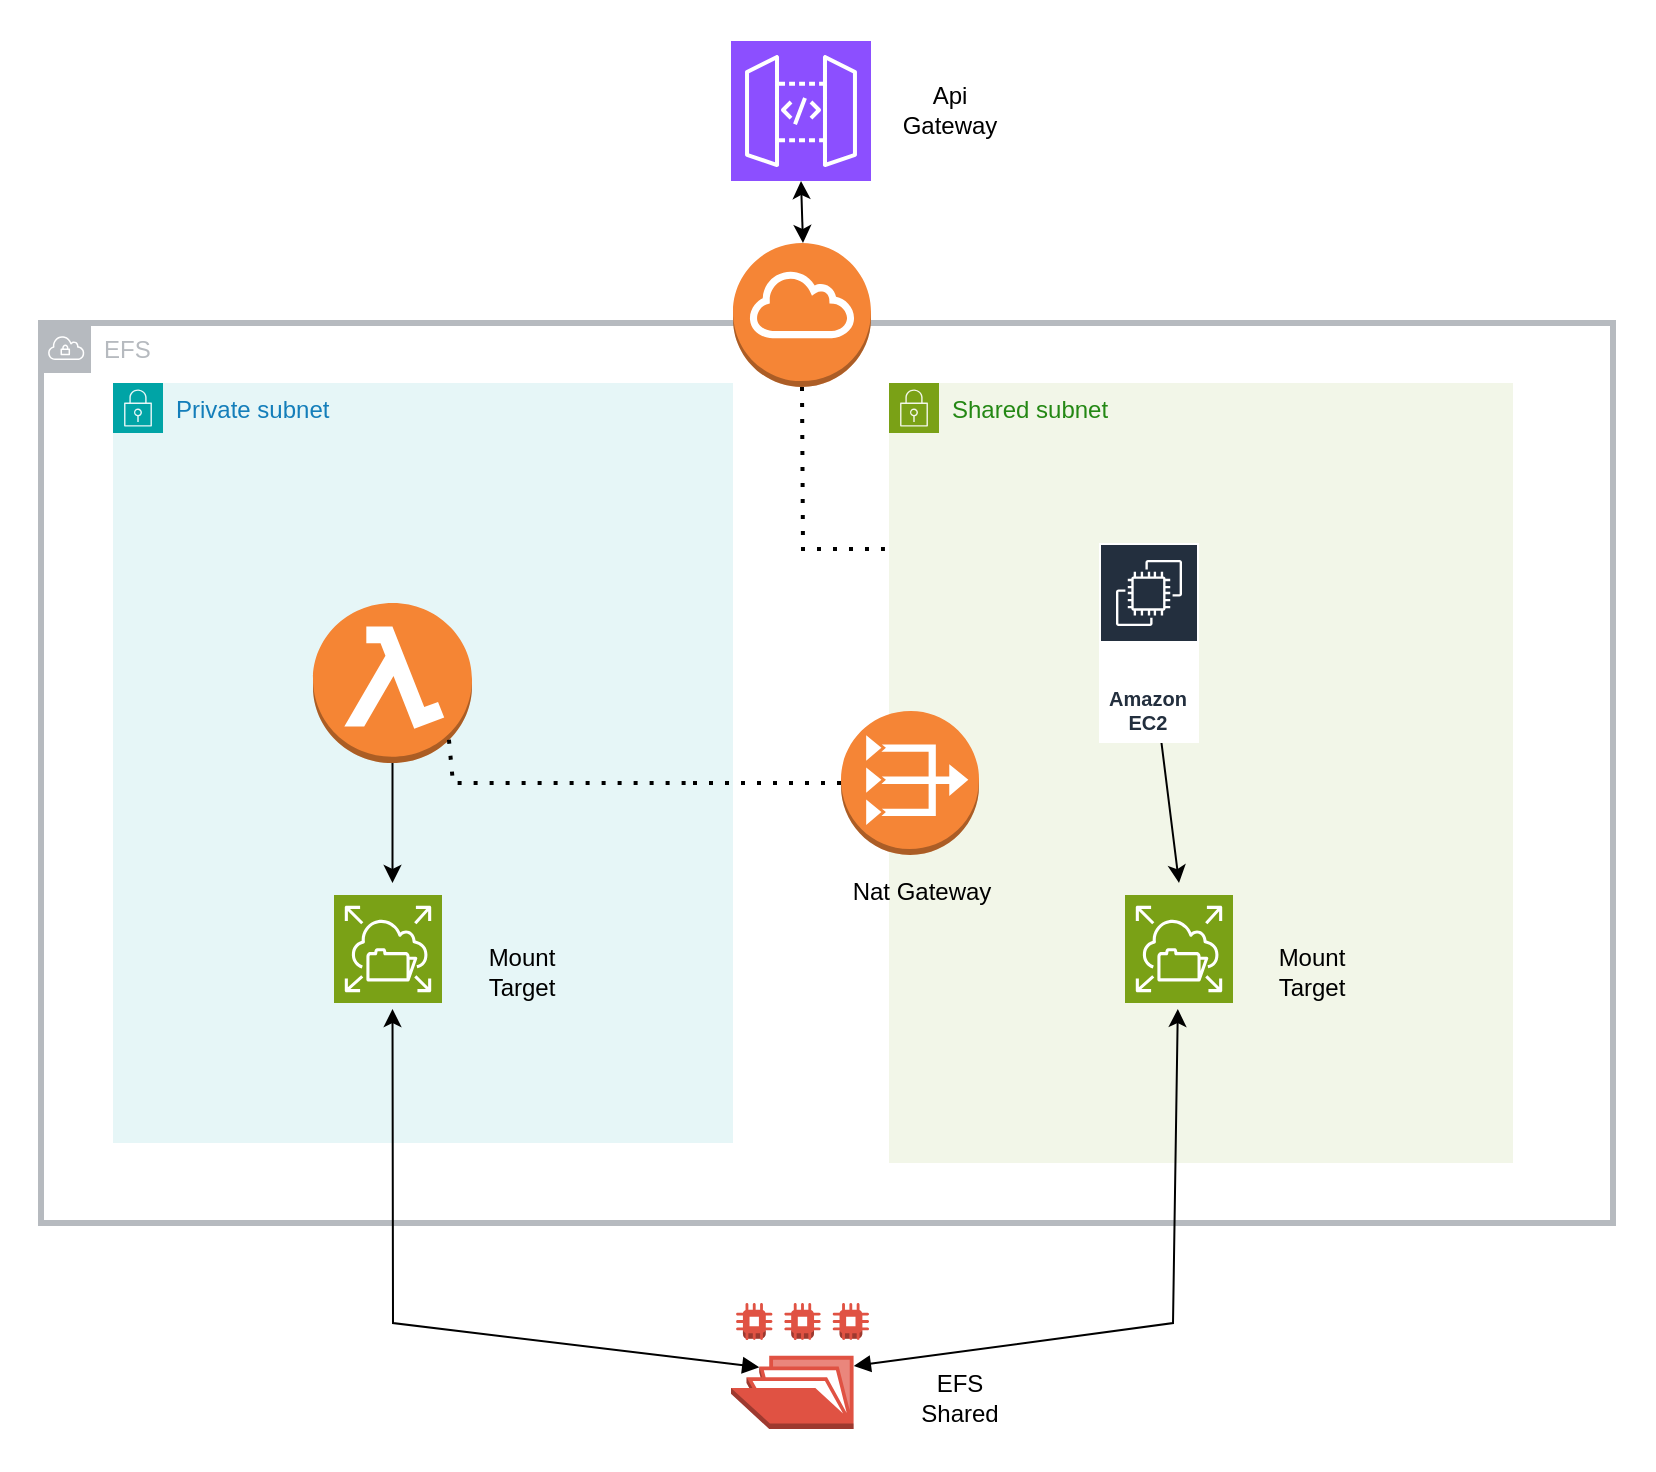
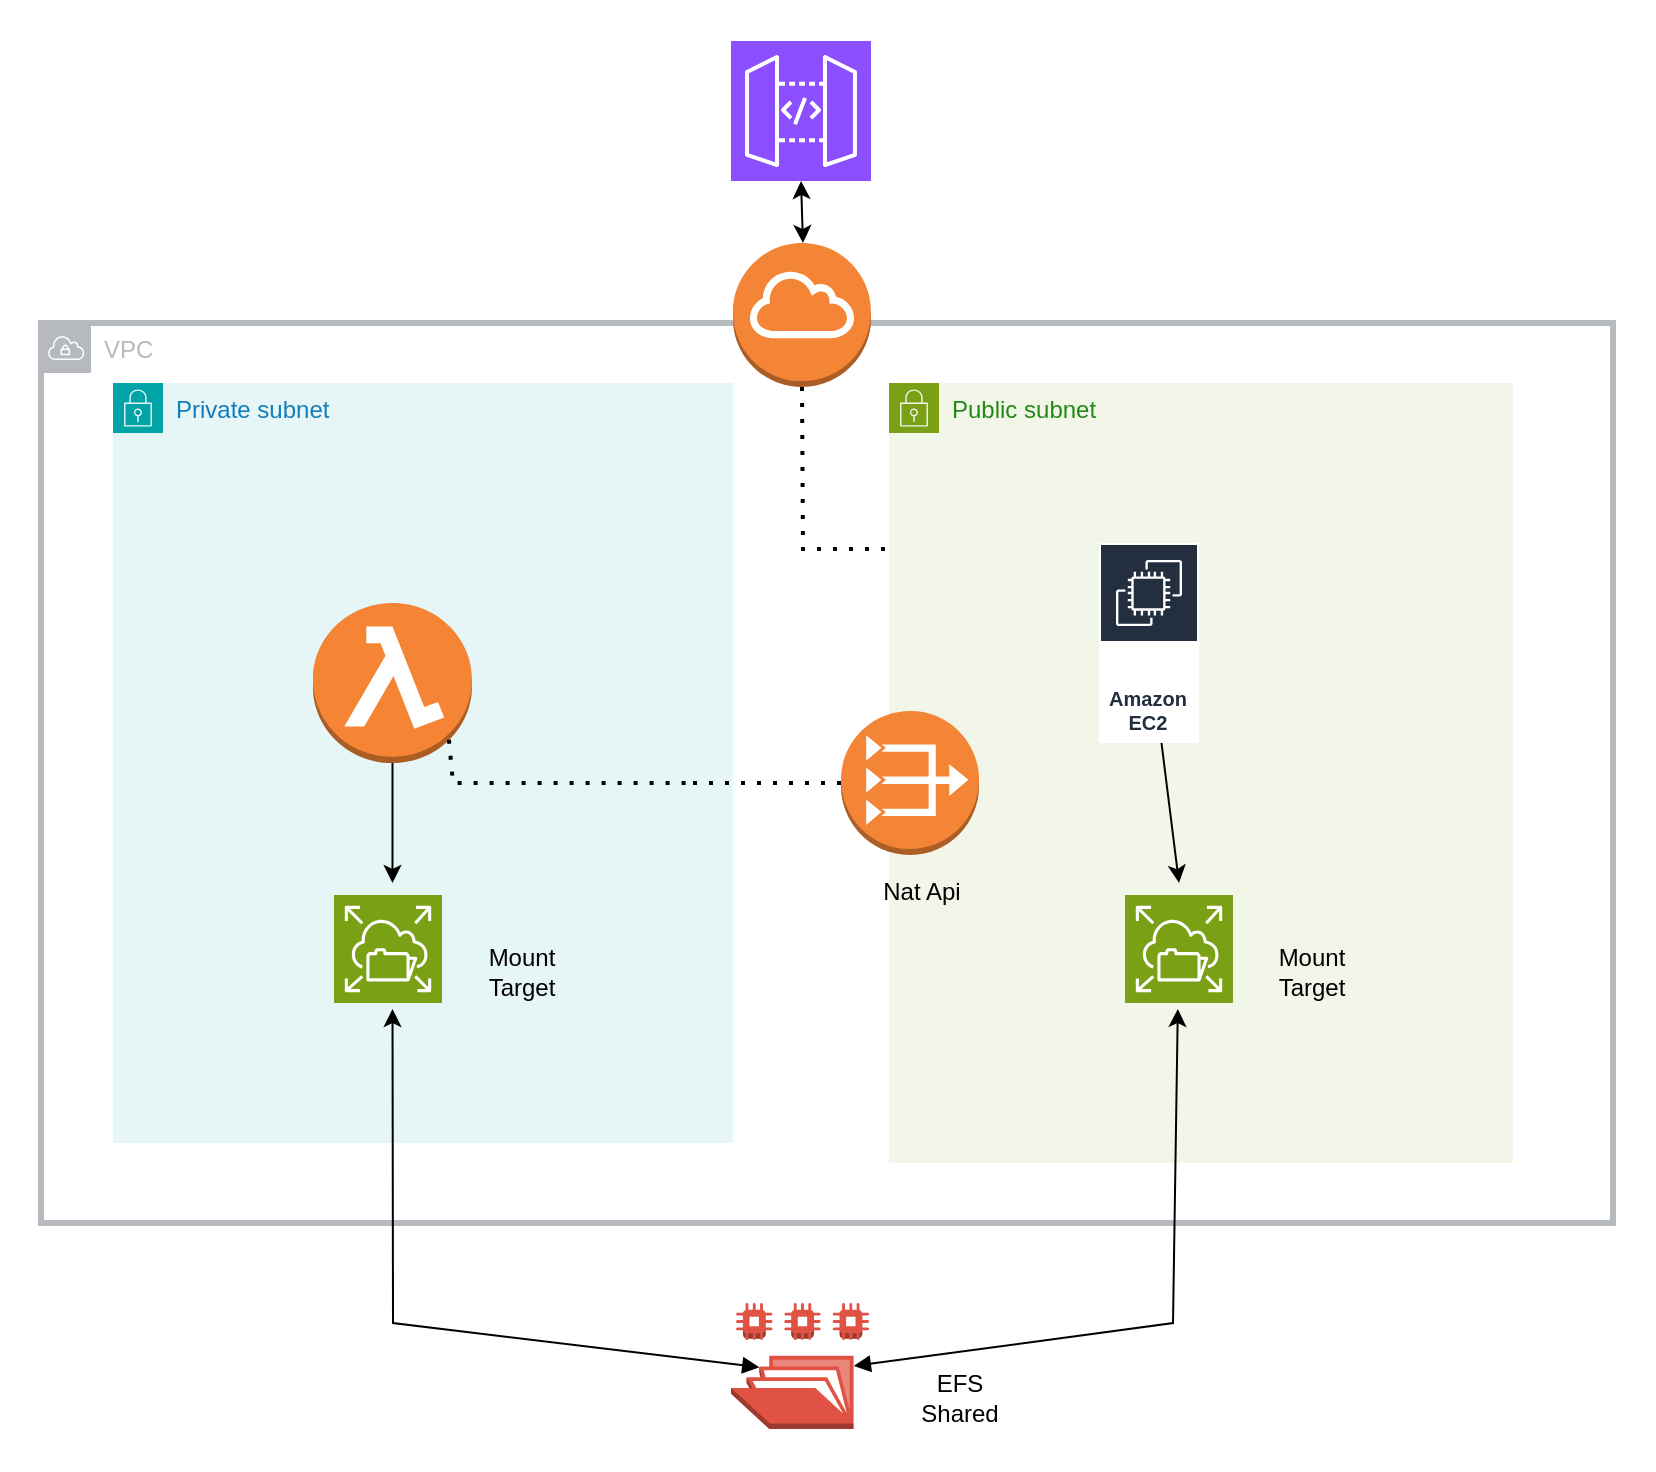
(951, 111) -> none
(125, 351) -> (125, 351)
(1037, 411) -> (1031, 411)
(923, 893) -> (923, 893)
